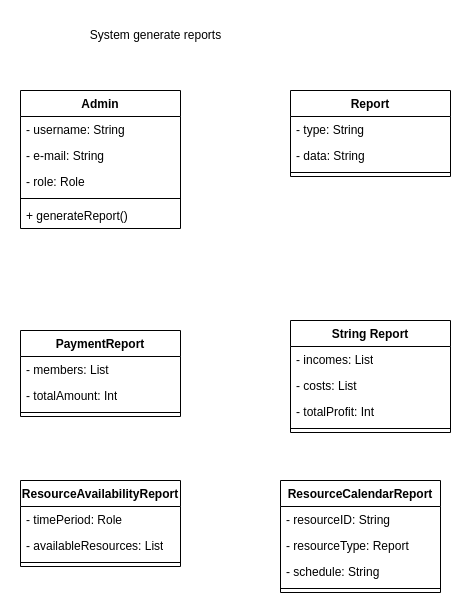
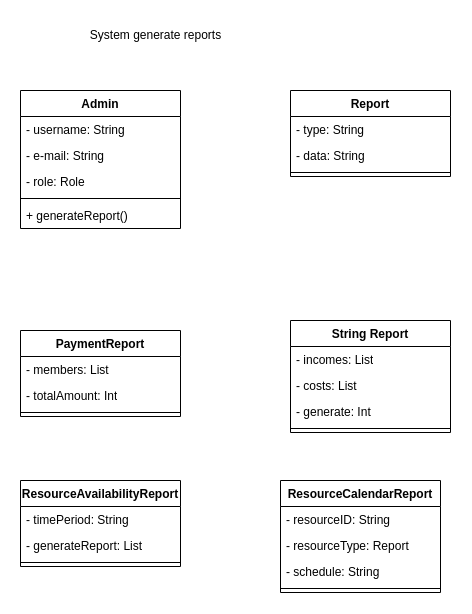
(349, 413) -> (342, 413)
(78, 521) -> (84, 521)
(102, 554) -> (94, 547)
